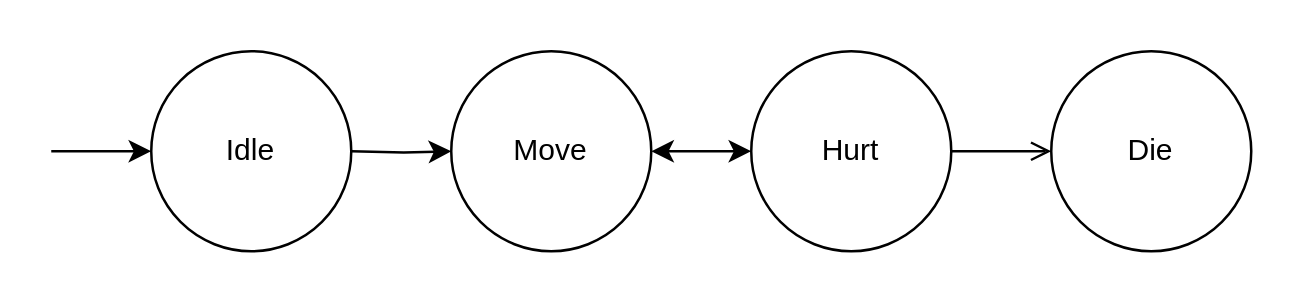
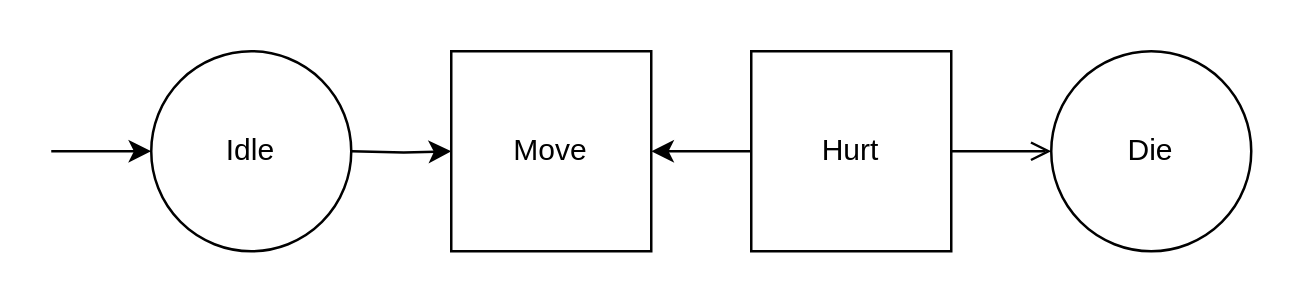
(551, 151) -> (551, 151)
(733, 151) -> (740, 151)
(851, 151) -> (851, 151)
